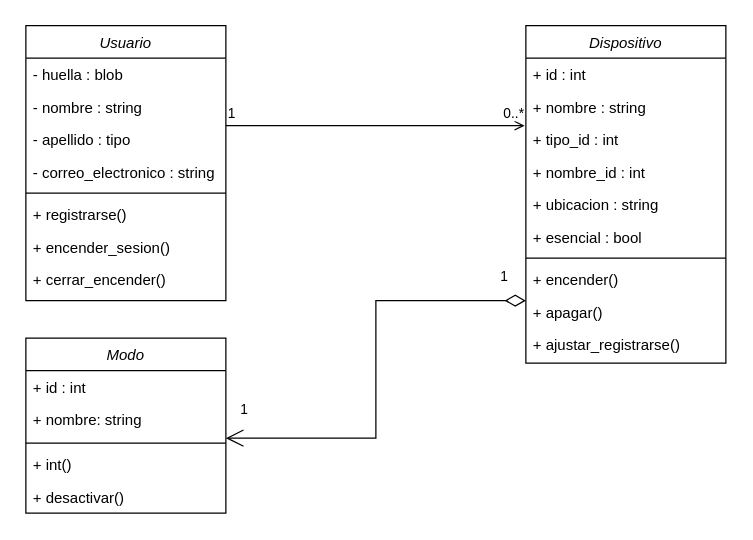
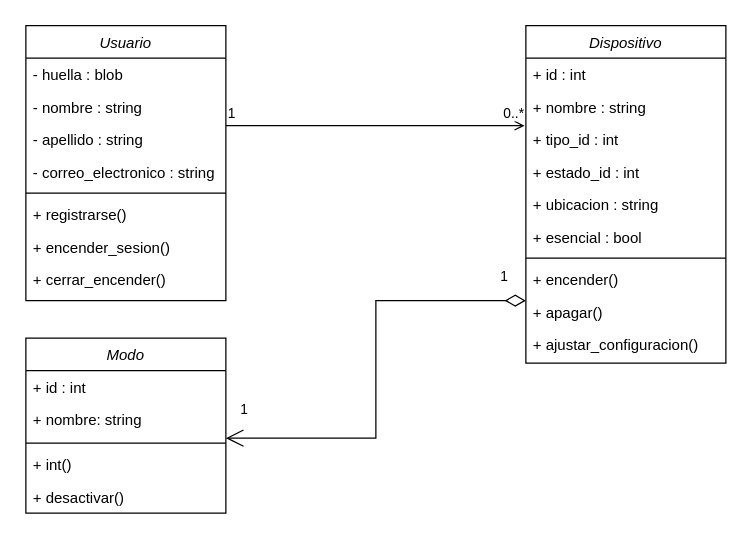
(88, 140) -> (97, 140)
(592, 173) -> (592, 173)
(625, 345) -> (632, 345)
